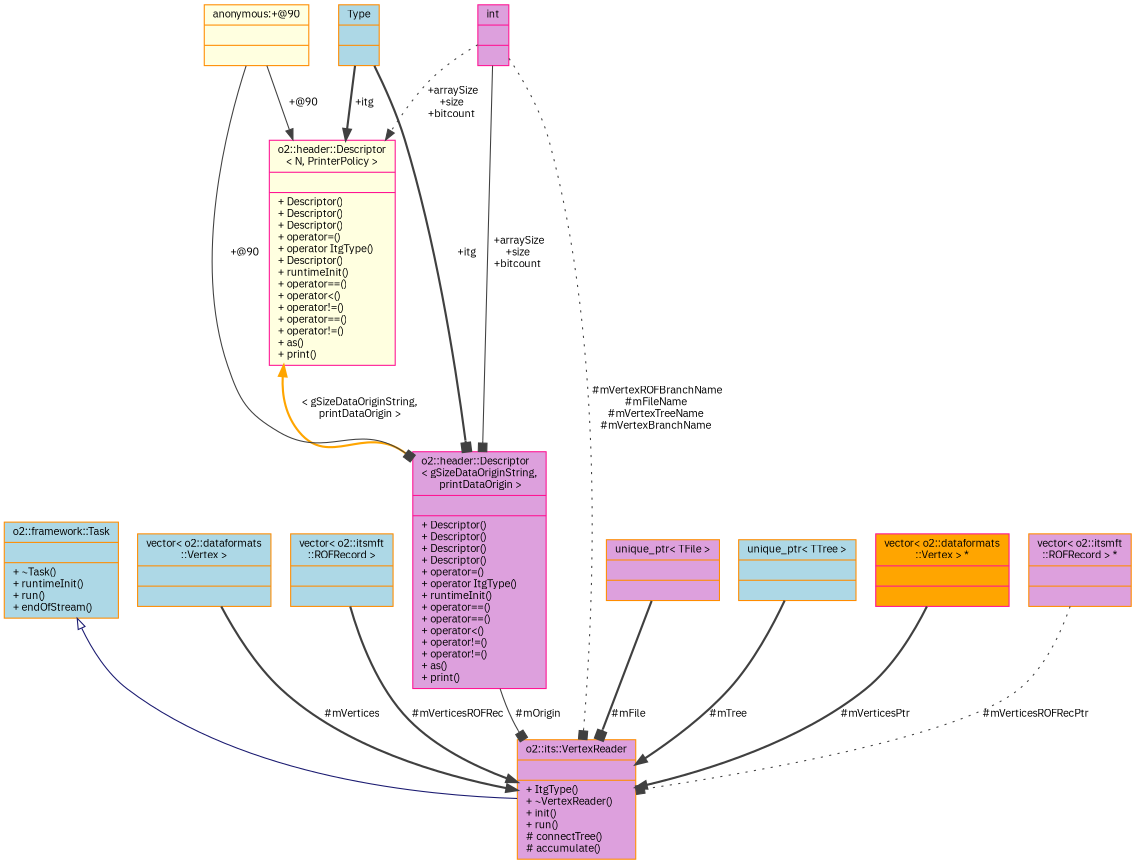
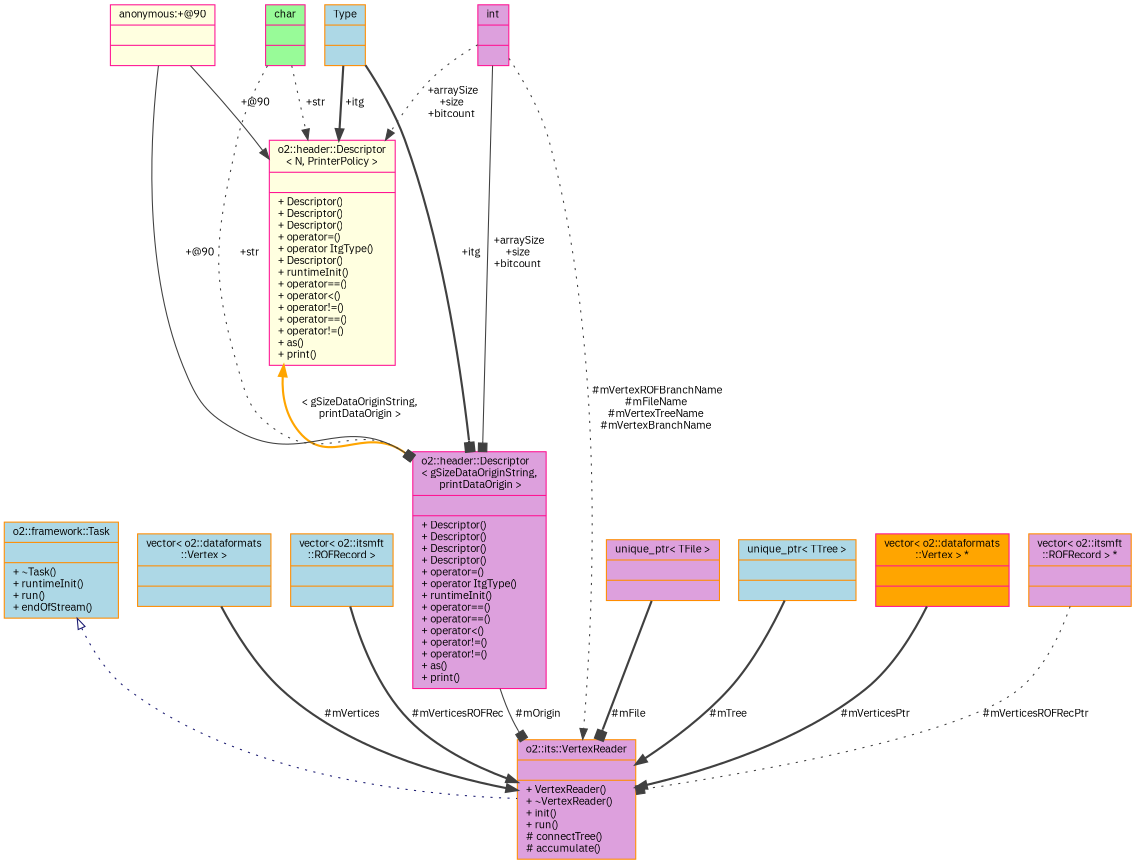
(257, 35) -> (163, 35)
none -> (285, 35)
(588, 387) -> (588, 387)
(277, 762) -> (277, 762)
(552, 790) -> (566, 790)
